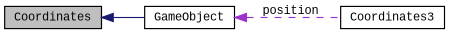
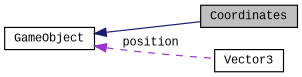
(129, 18) -> (153, 27)
(393, 18) -> (249, 61)
